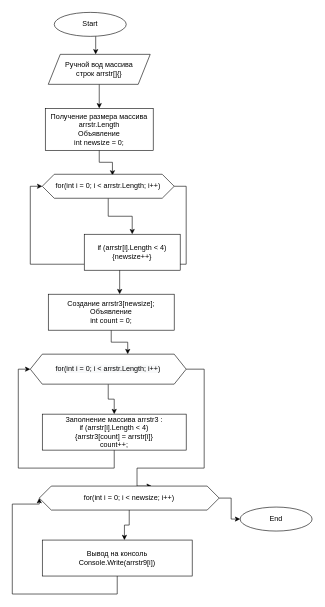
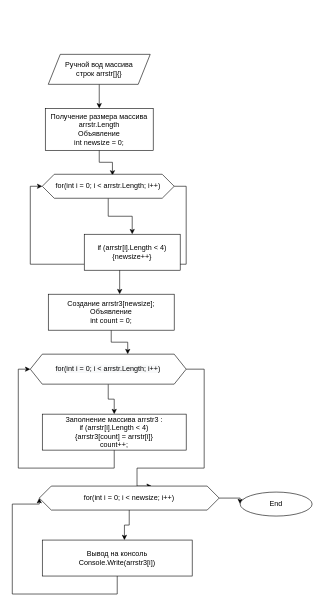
(90, 24) -> none
(96, 48) -> none
(276, 519) -> (276, 504)
(117, 558) -> (117, 558)
